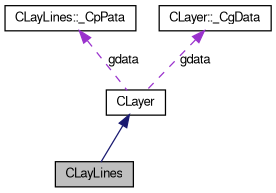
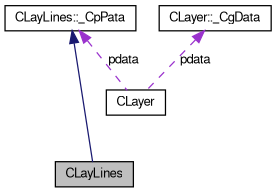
(124, 60) -> (124, 60)
(196, 60) -> (196, 60)
(112, 144) -> (83, 103)
